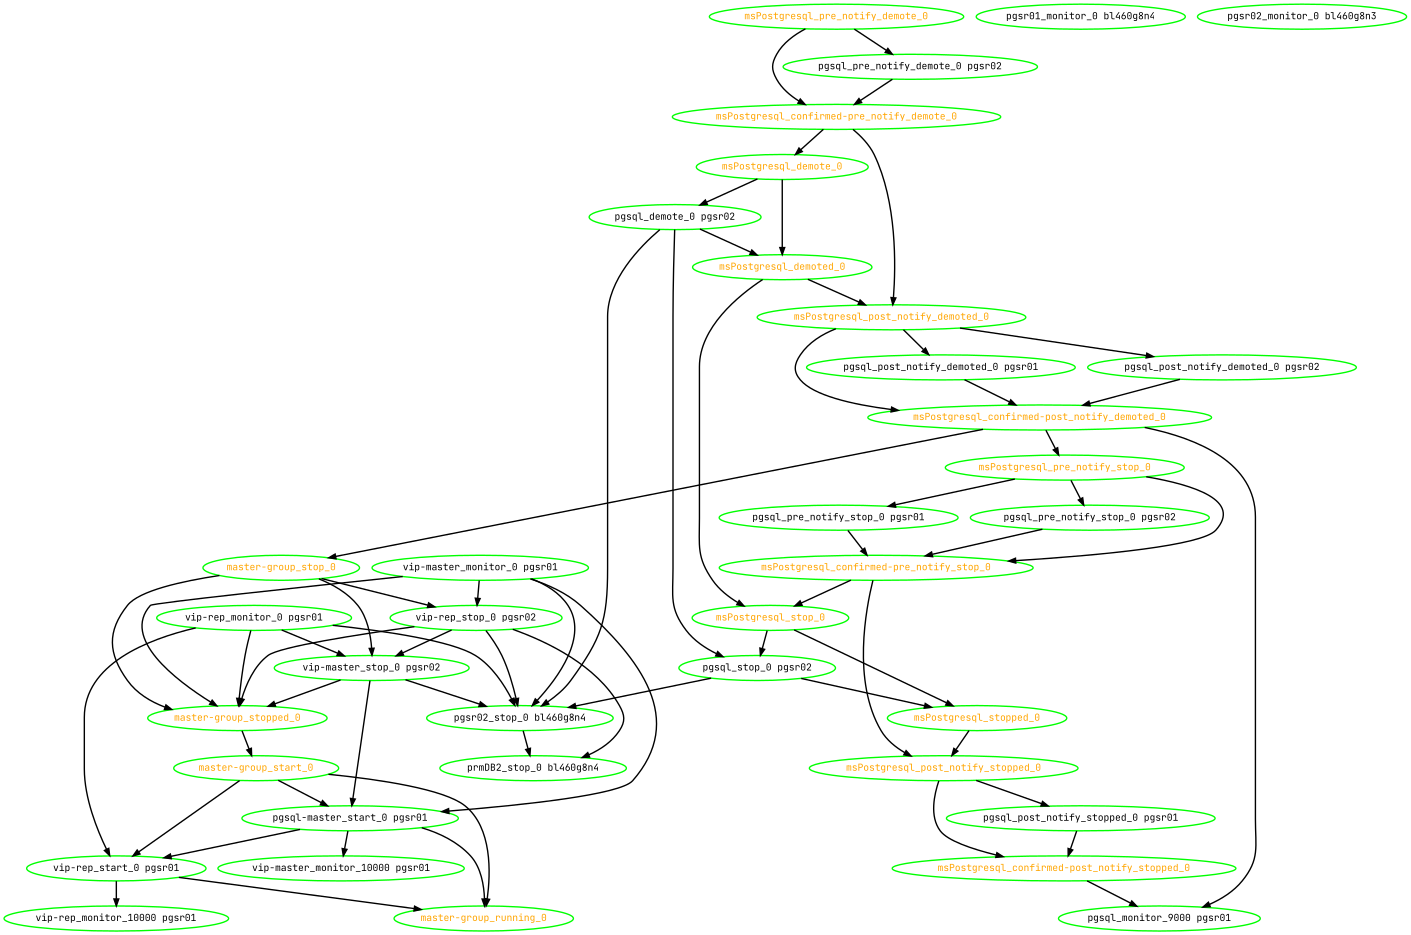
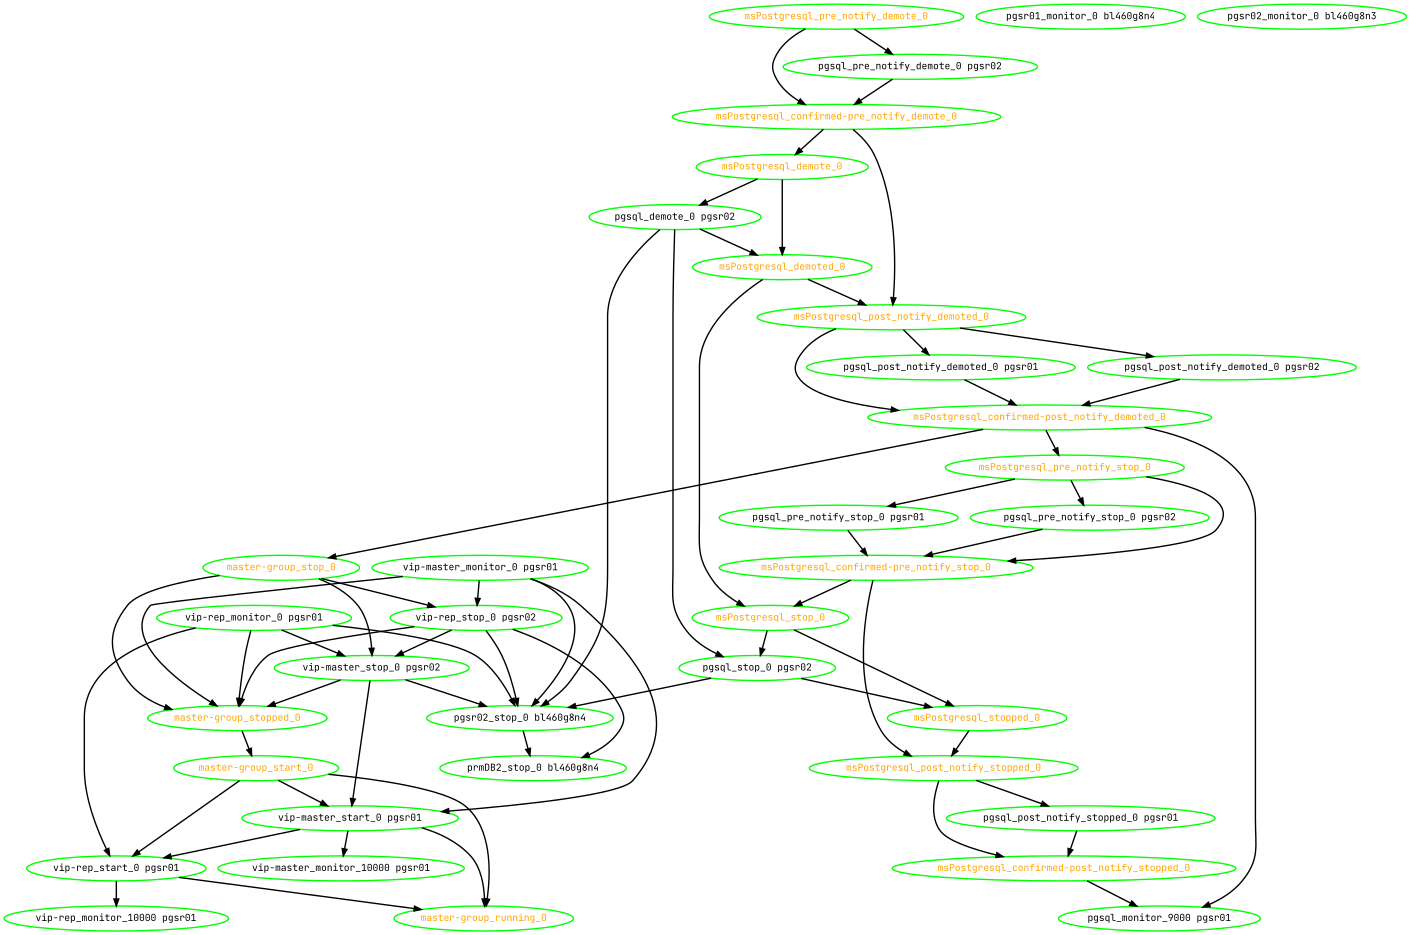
(350, 818) -> (350, 818)
